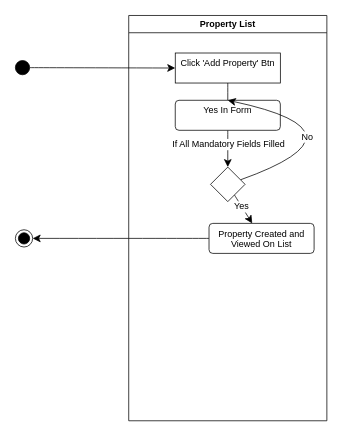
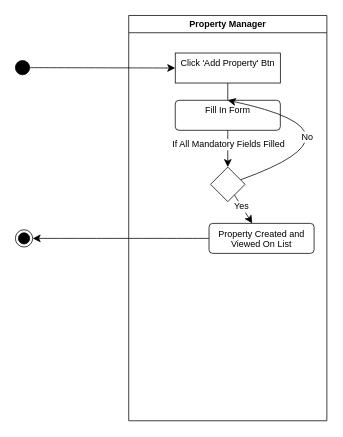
(228, 24) -> (228, 24)
(228, 111) -> (228, 111)
